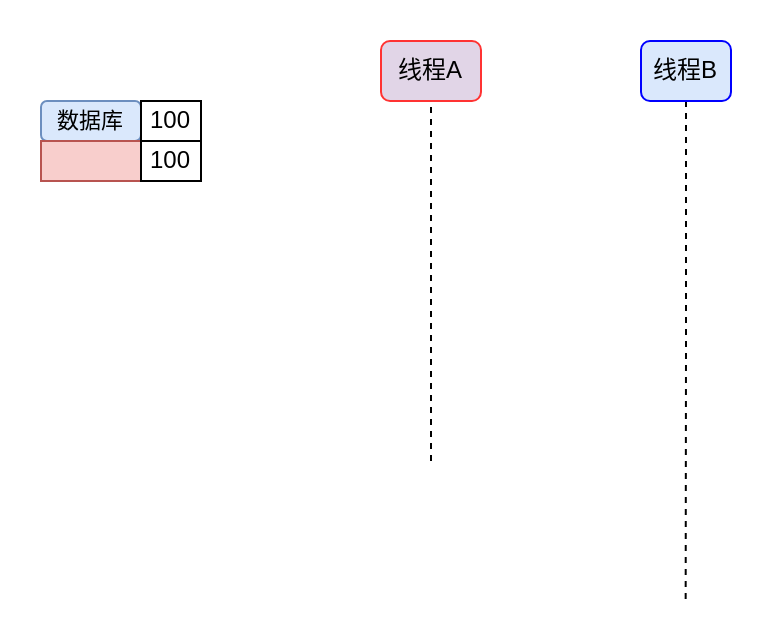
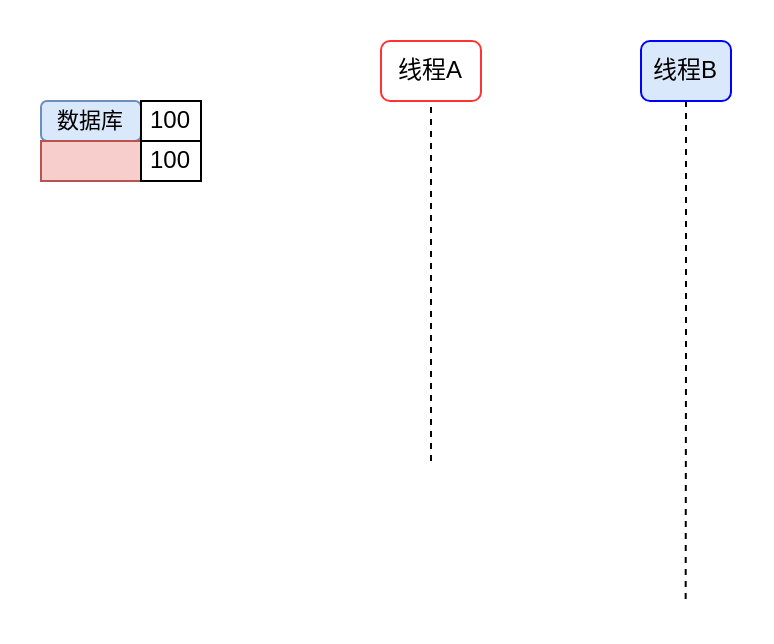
(431, 71) -> (431, 71)
